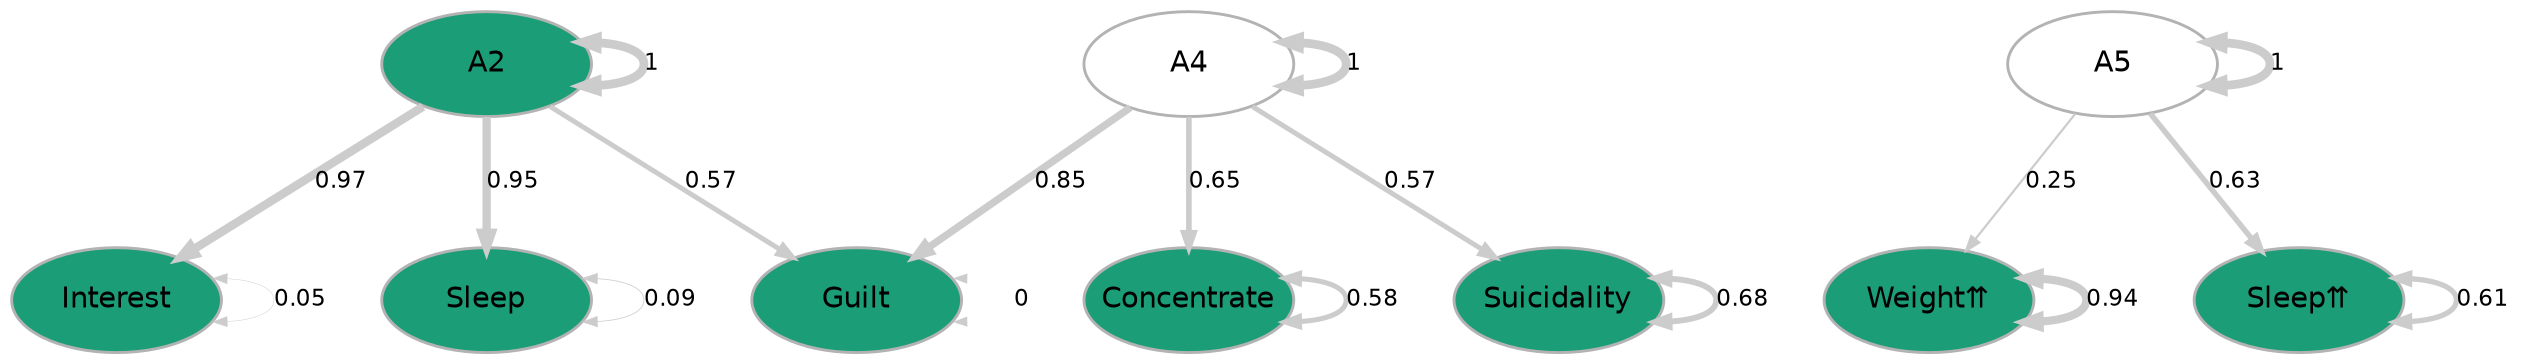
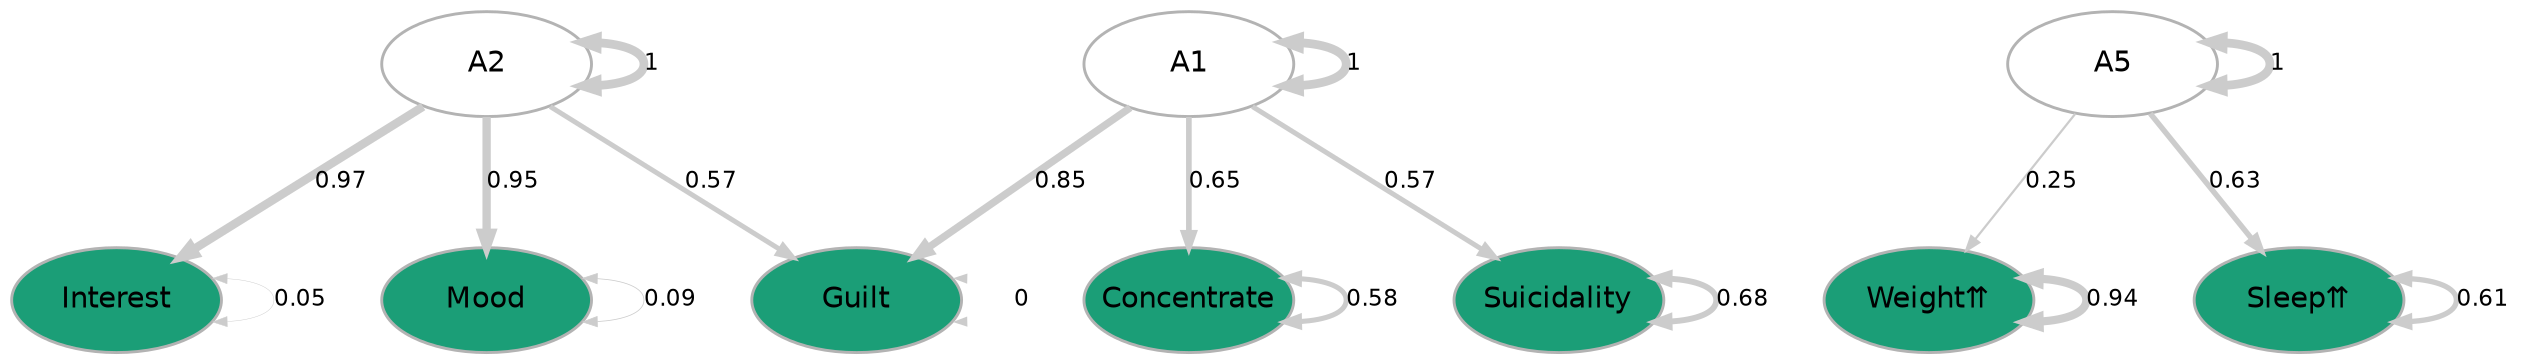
(487, 64) -> (487, 64)
(1189, 64) -> (1189, 64)
(487, 300) -> (487, 300)
